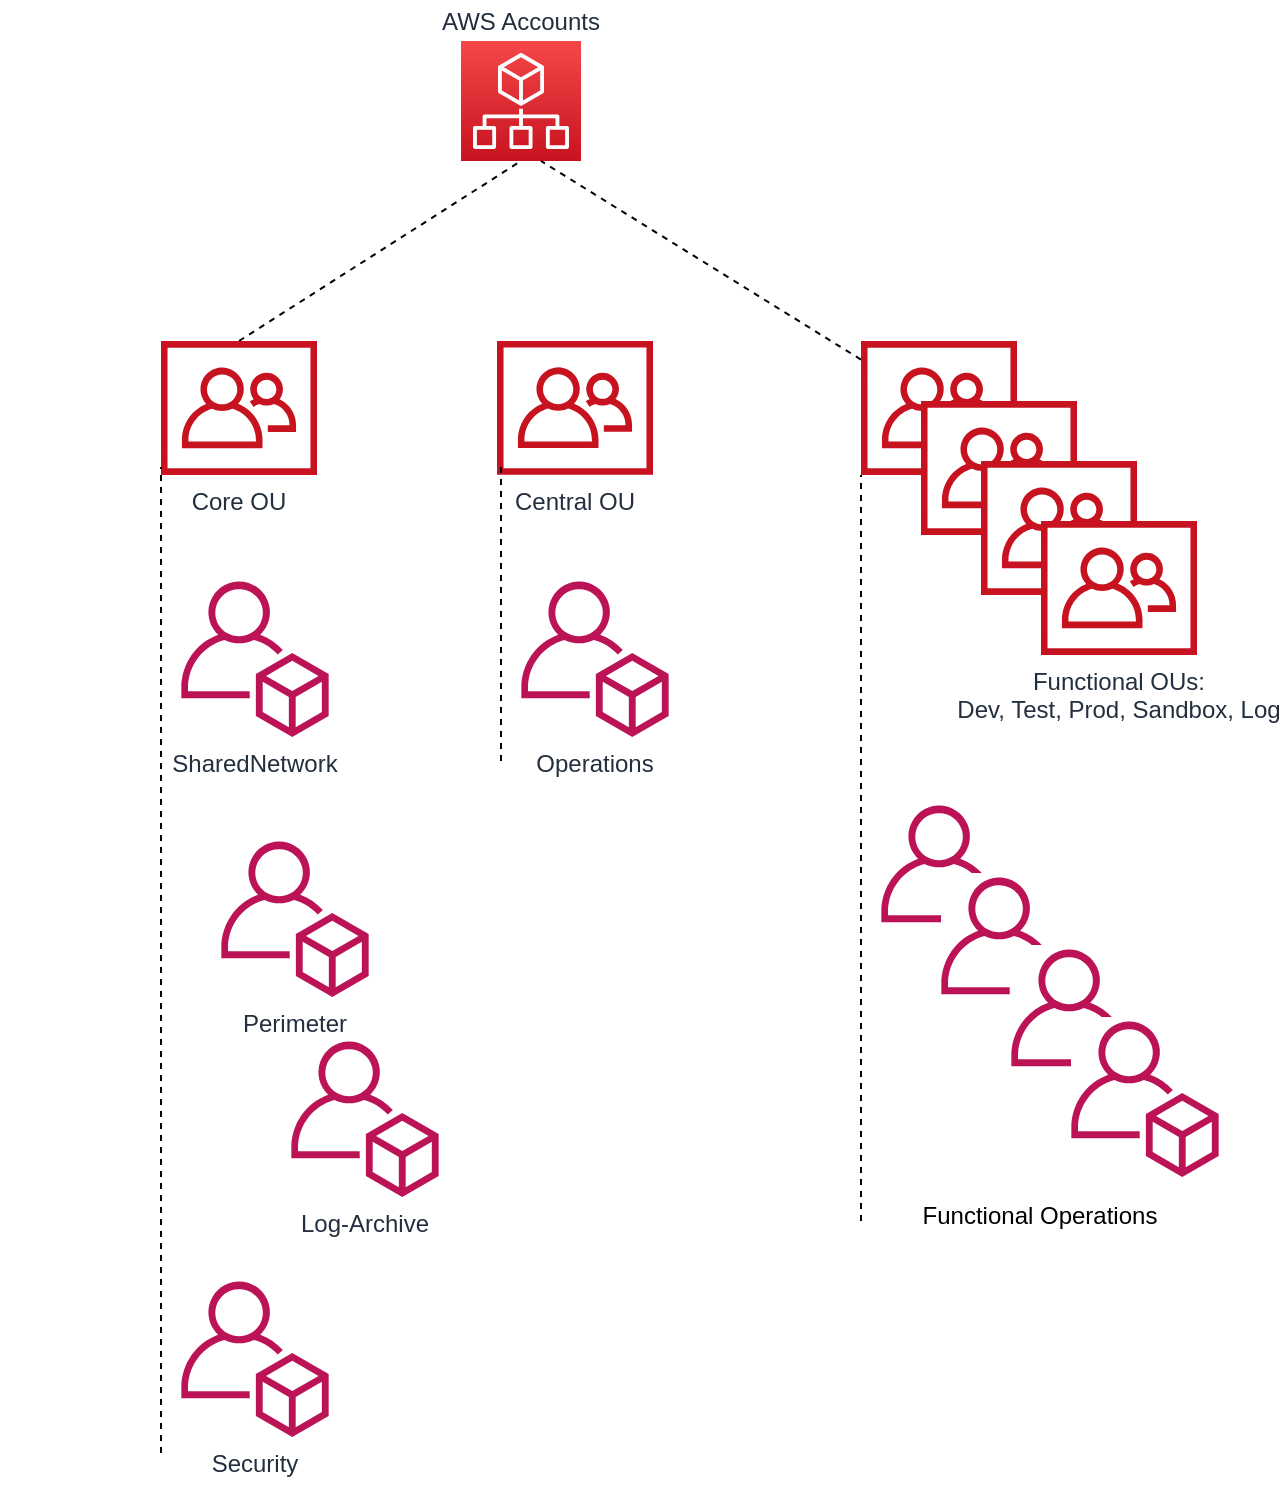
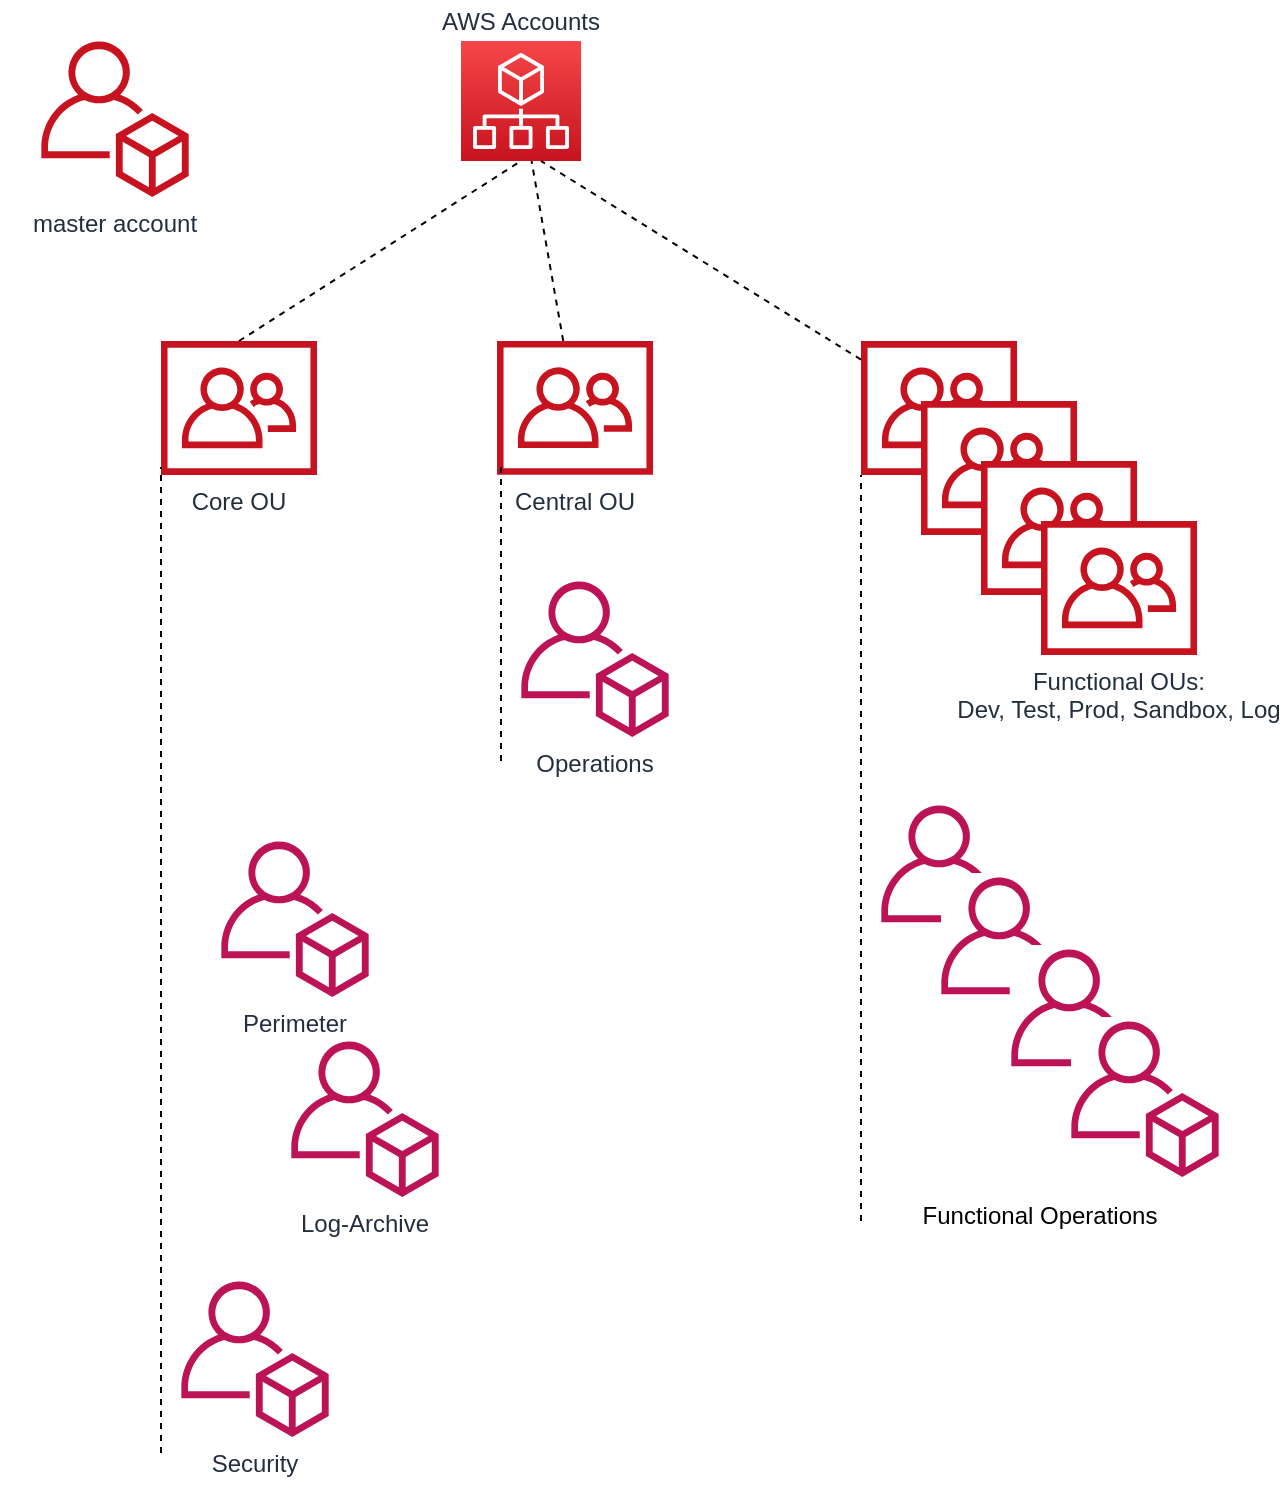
none -> (115, 119)
none -> (547, 251)
(255, 659) -> none
